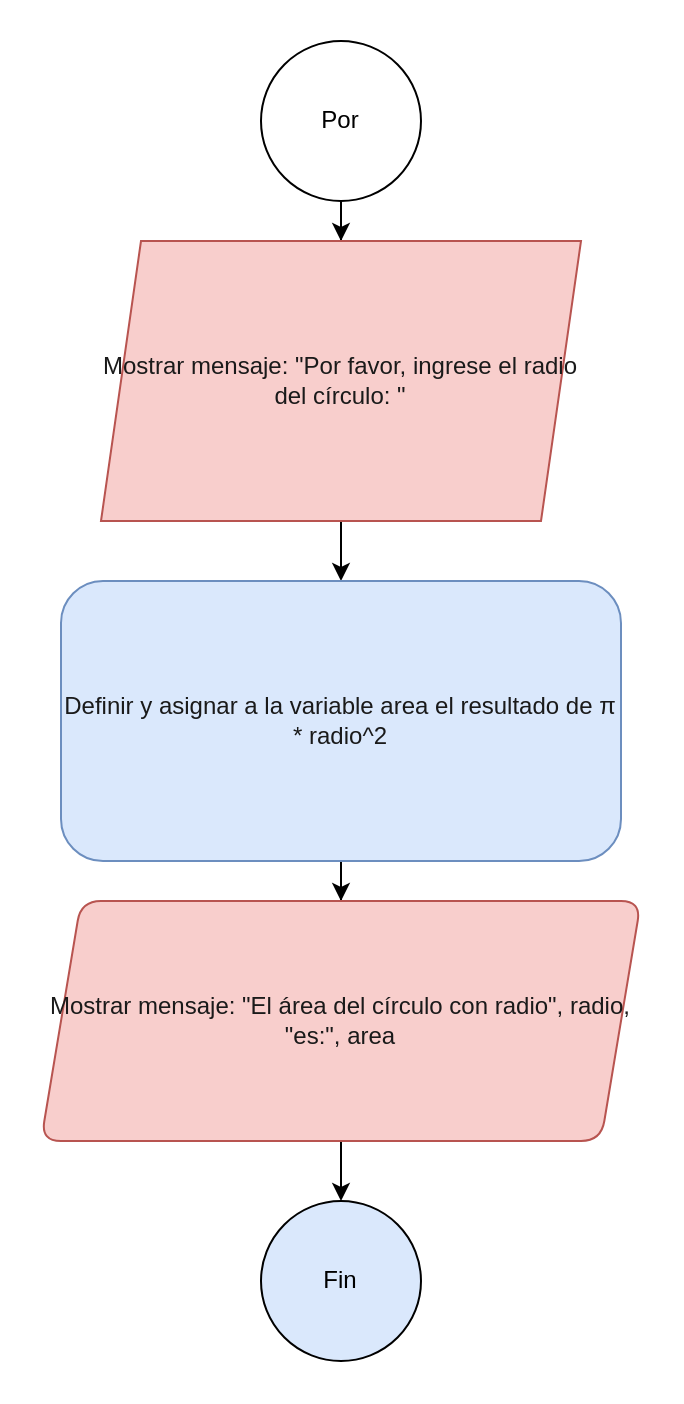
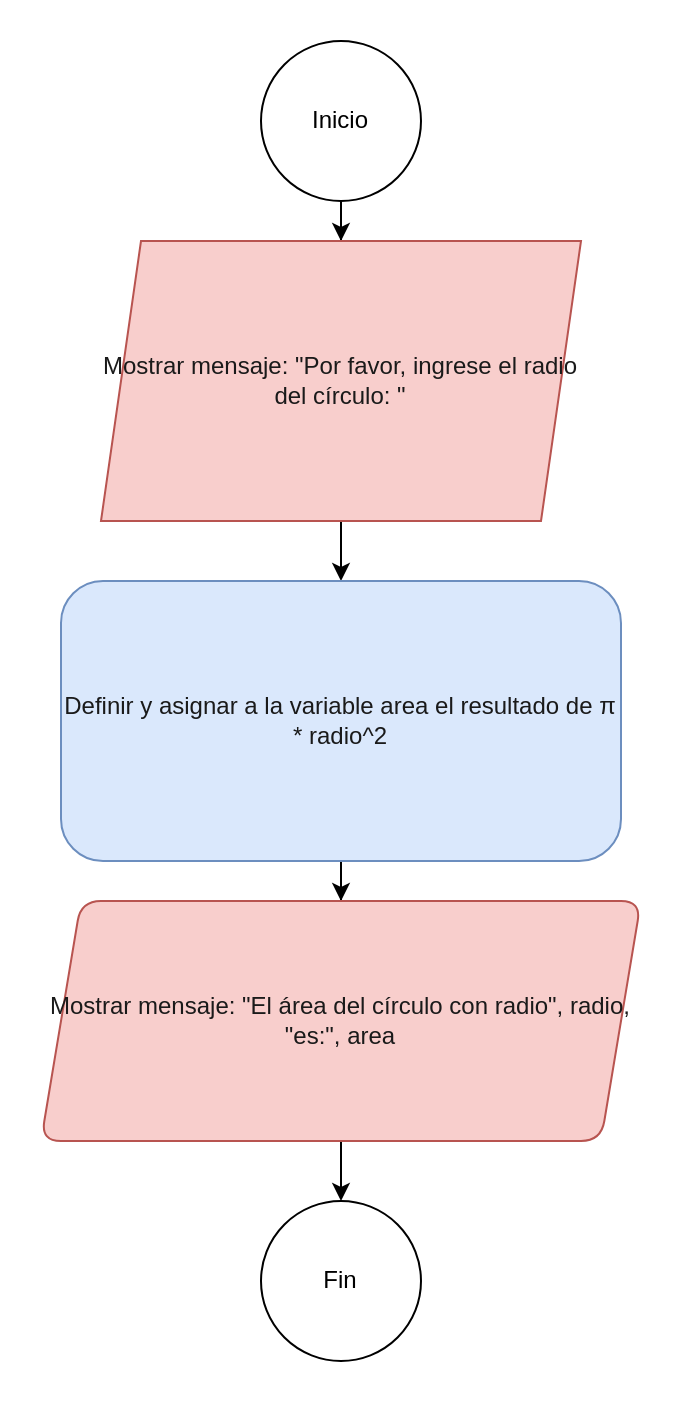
(341, 121) -> (341, 121)
(341, 1281) -> (341, 1281)
